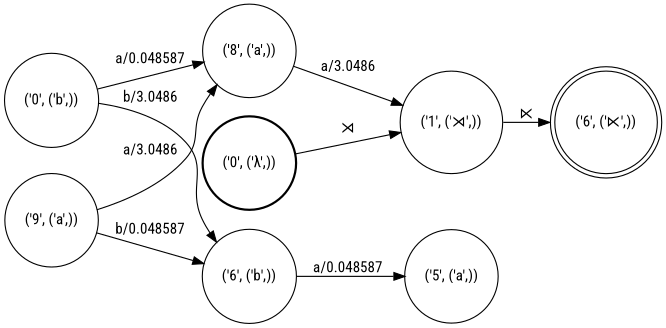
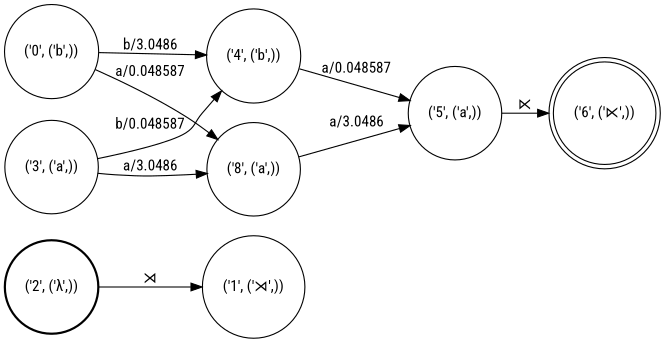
(343, 84) -> (349, 143)
(521, 122) -> (520, 113)
(249, 163) -> (52, 287)
(52, 220) -> (52, 167)
(249, 276) -> (254, 56)
